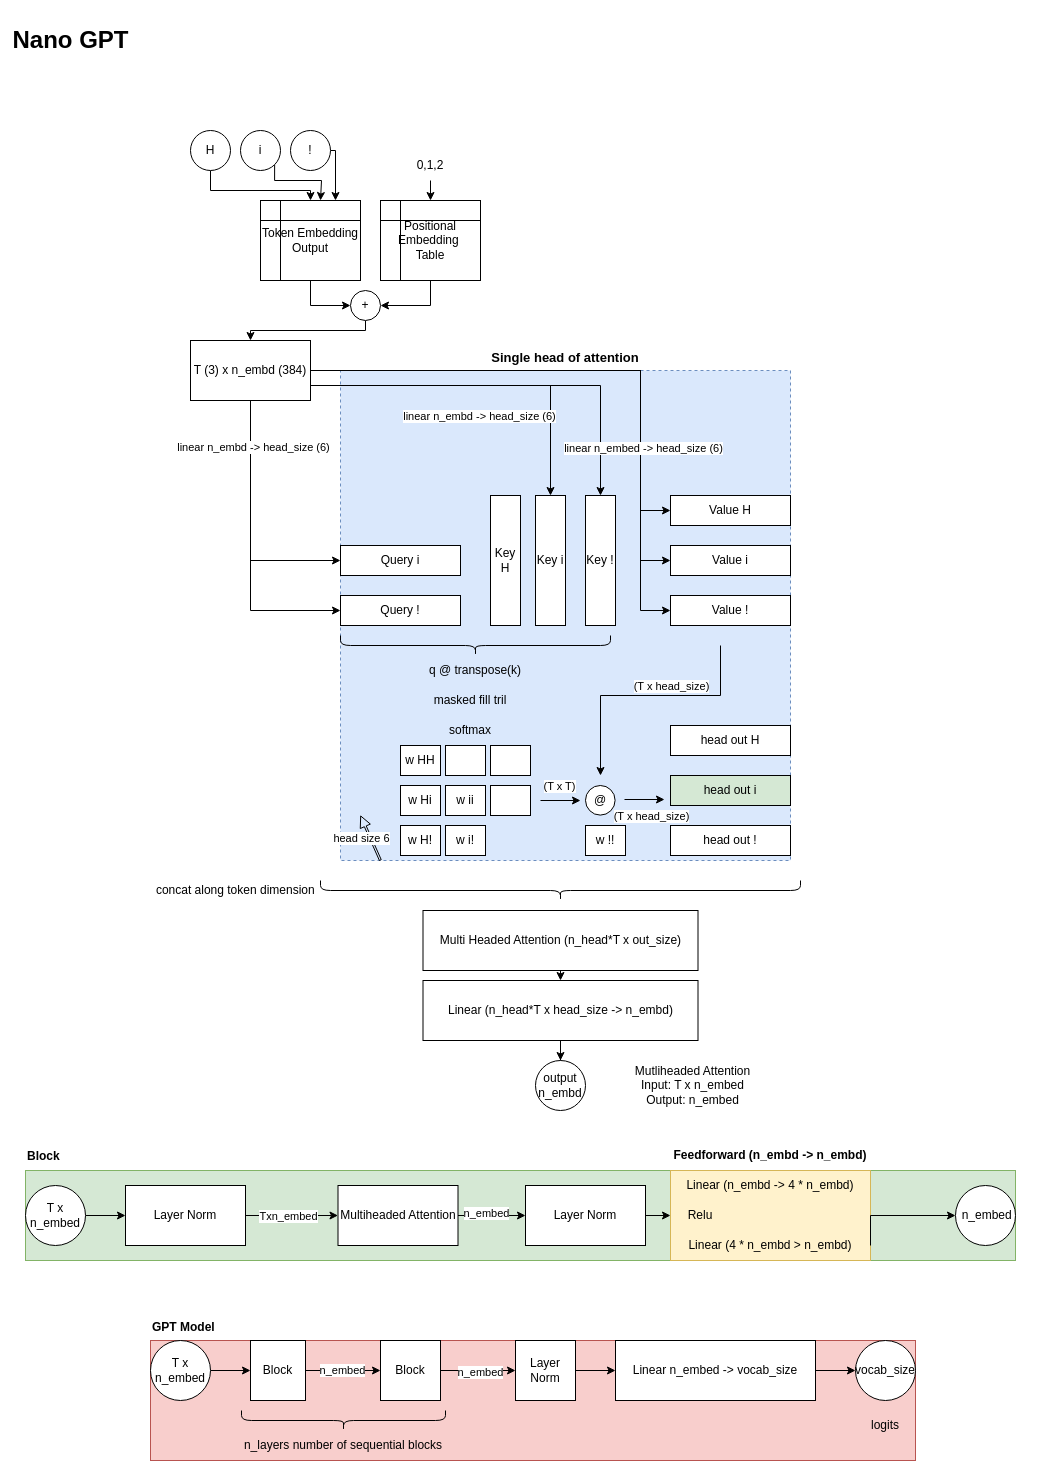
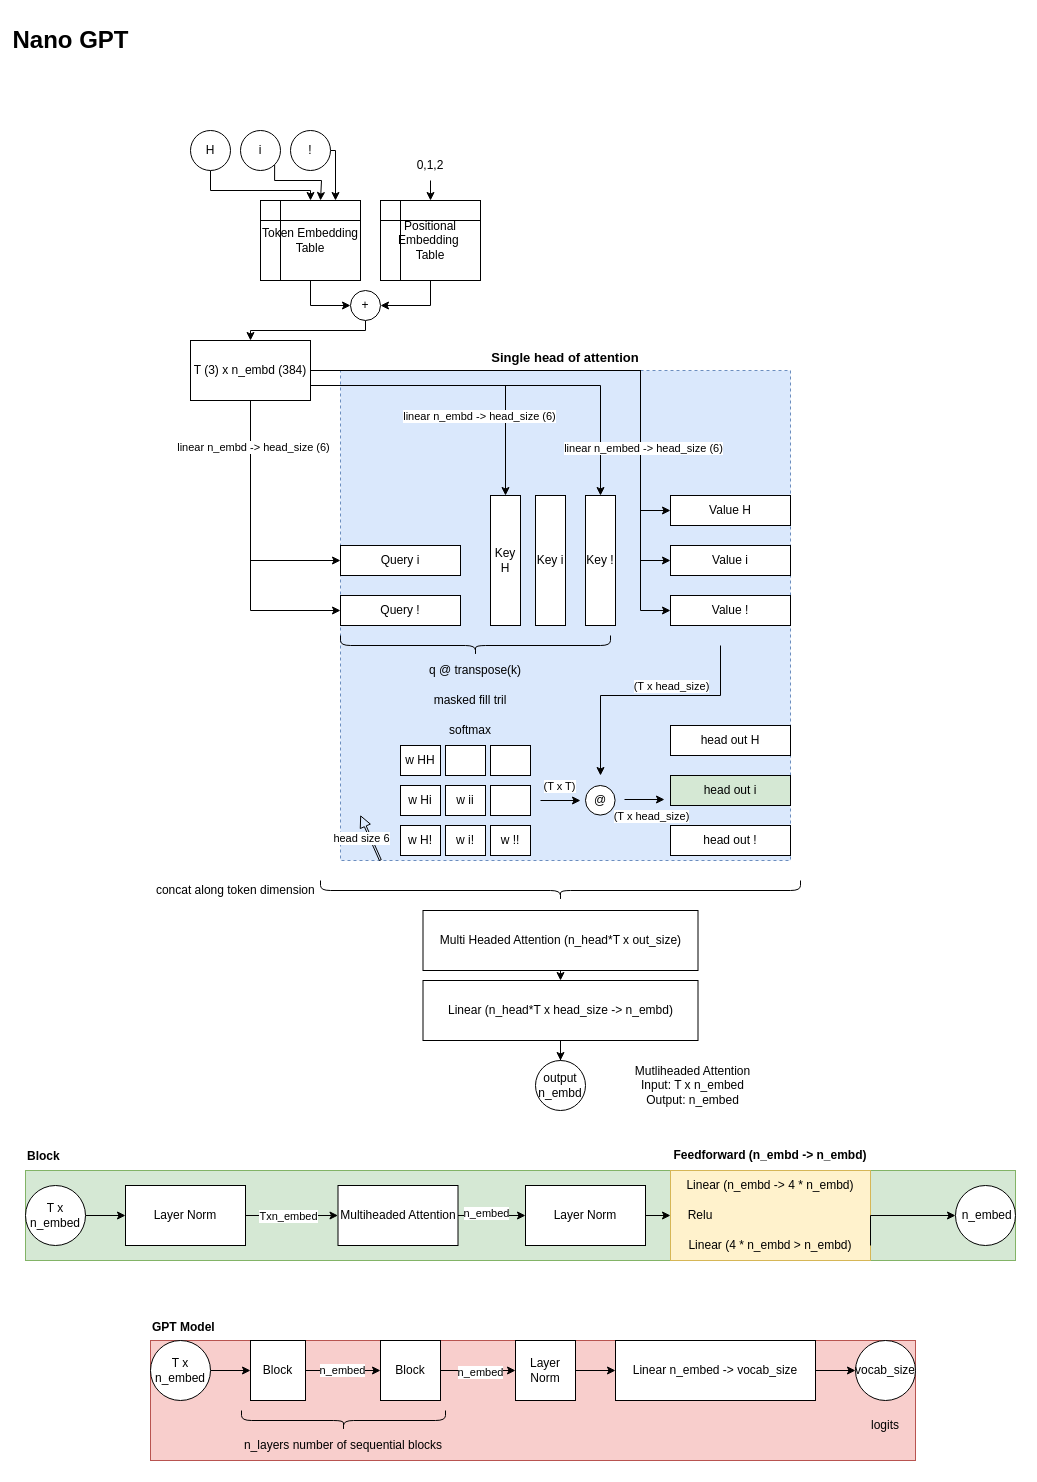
(311, 241) -> (311, 241)
none -> (506, 455)
(551, 455) -> none
(606, 841) -> (511, 841)
